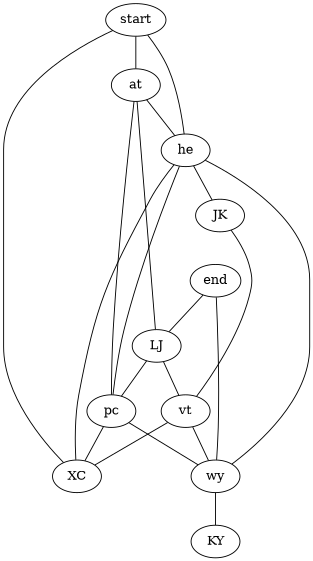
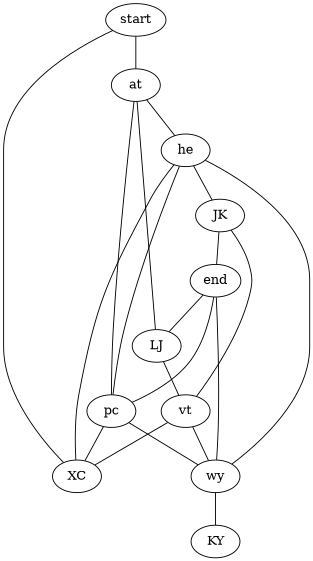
(173, 82) -> none
none -> (218, 248)
(134, 379) -> (189, 362)
